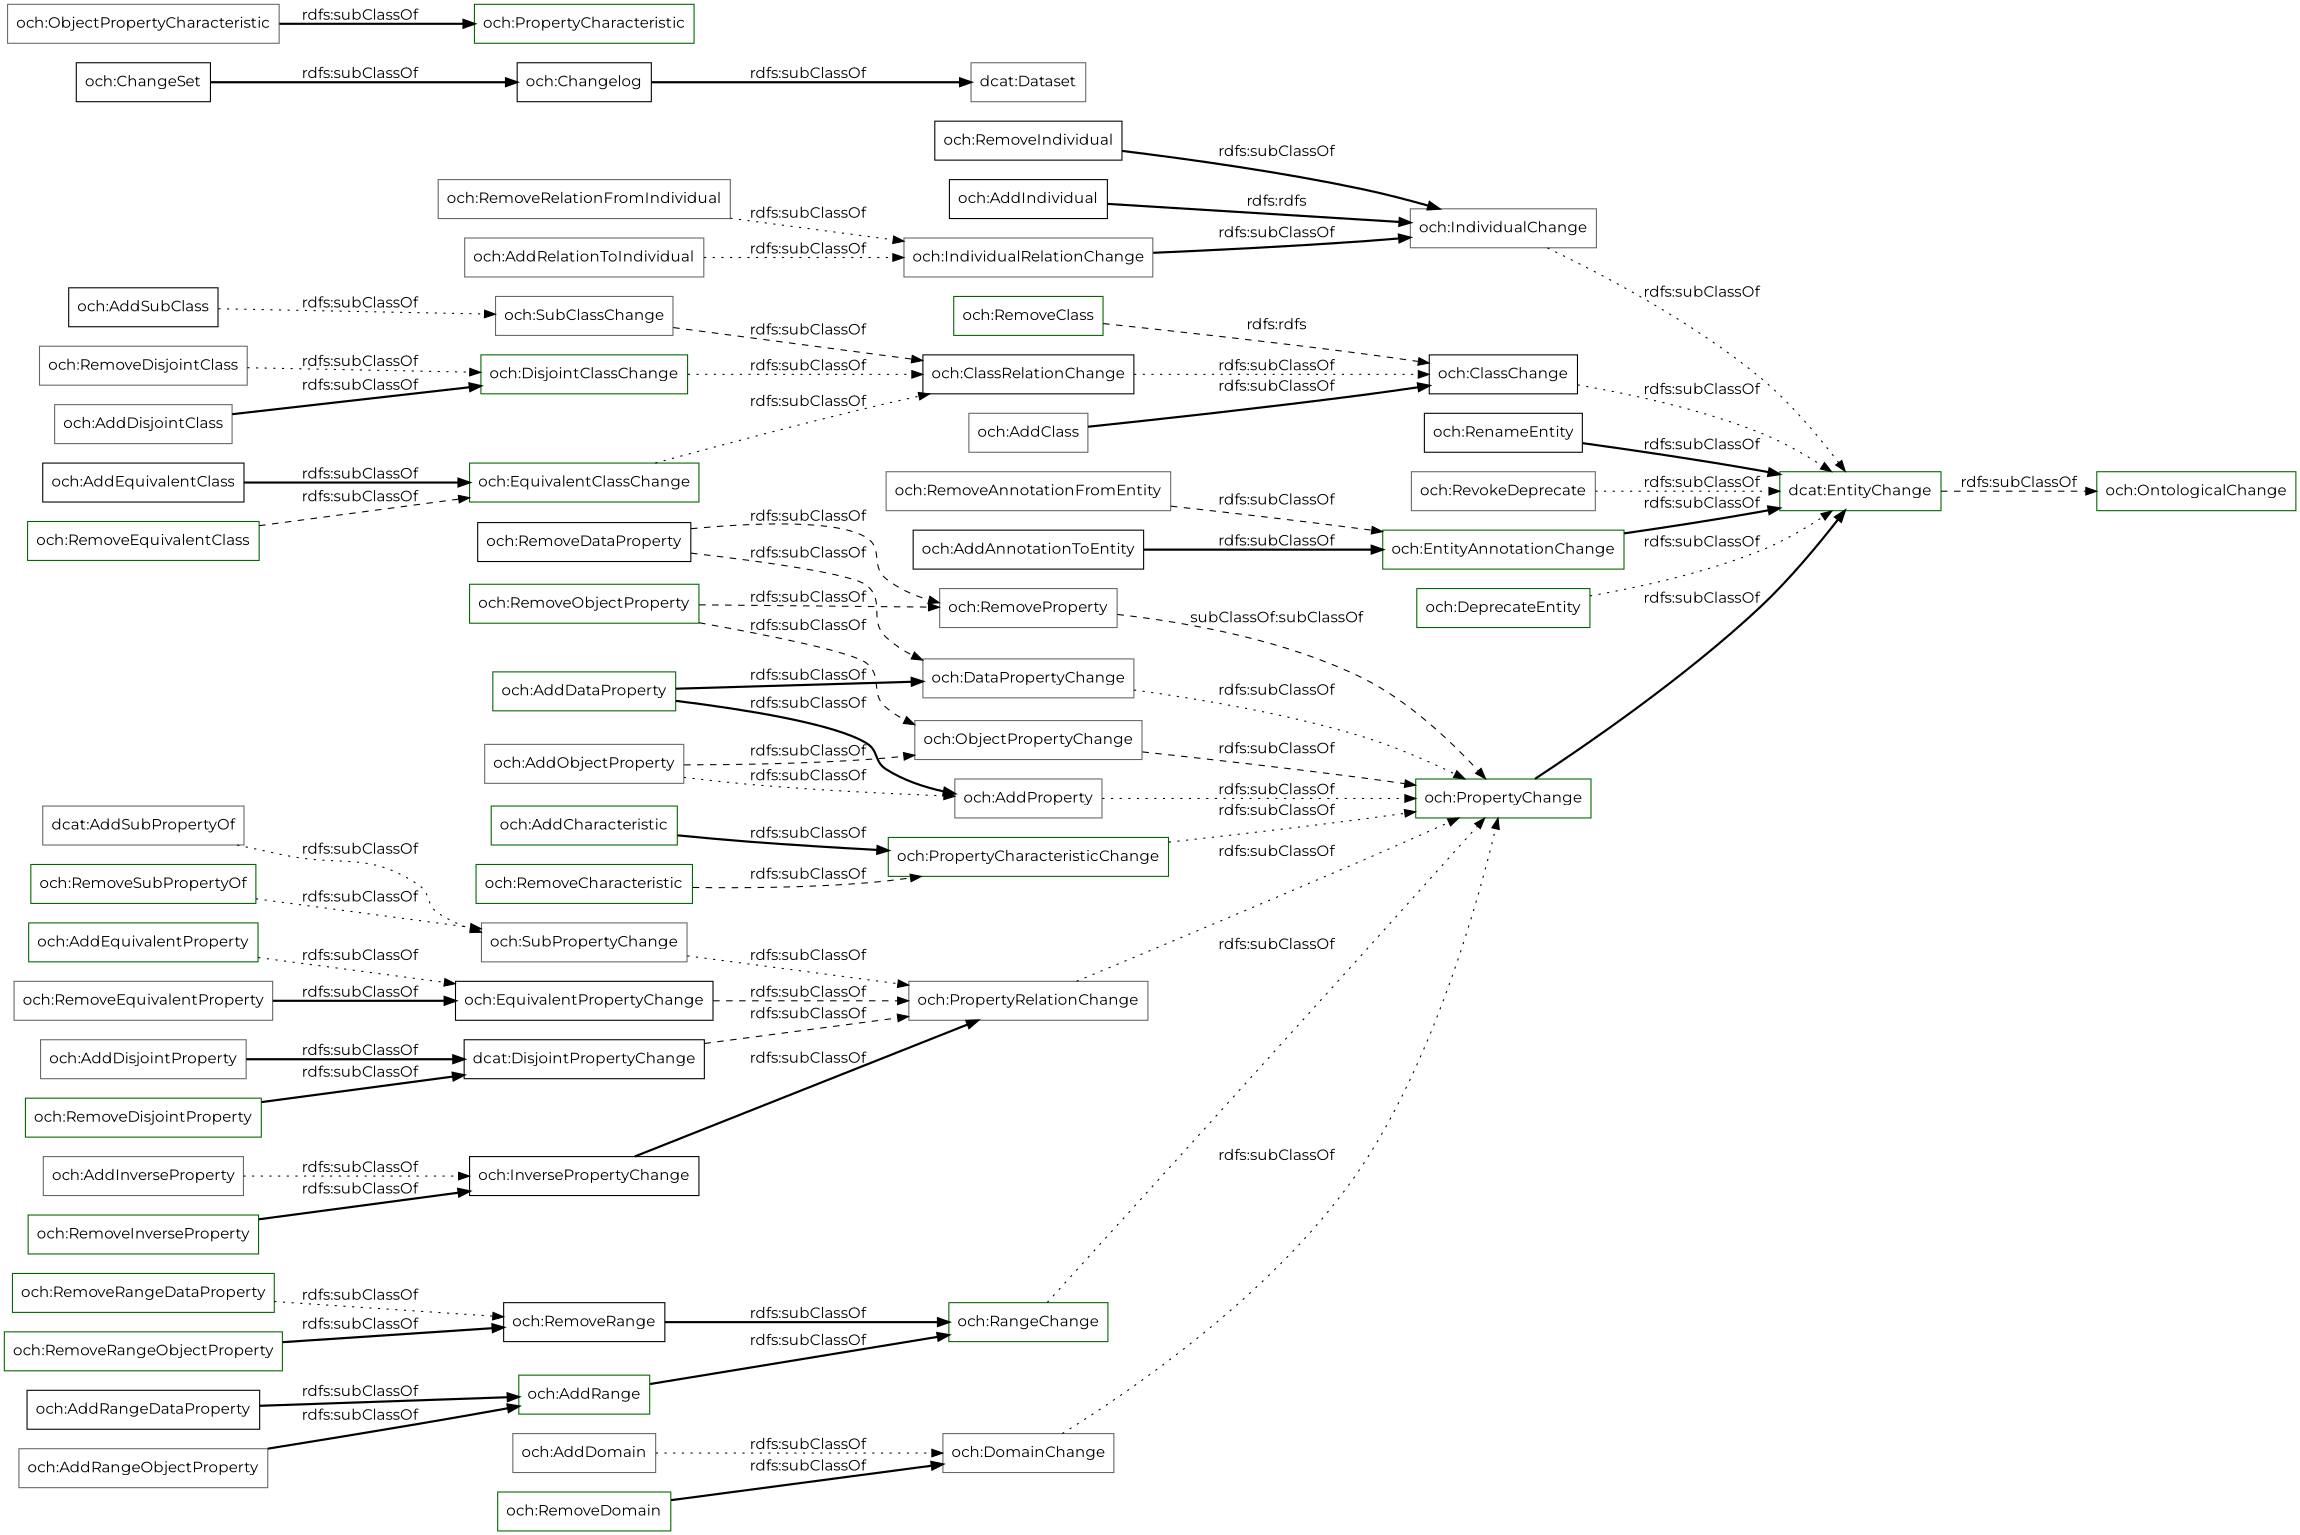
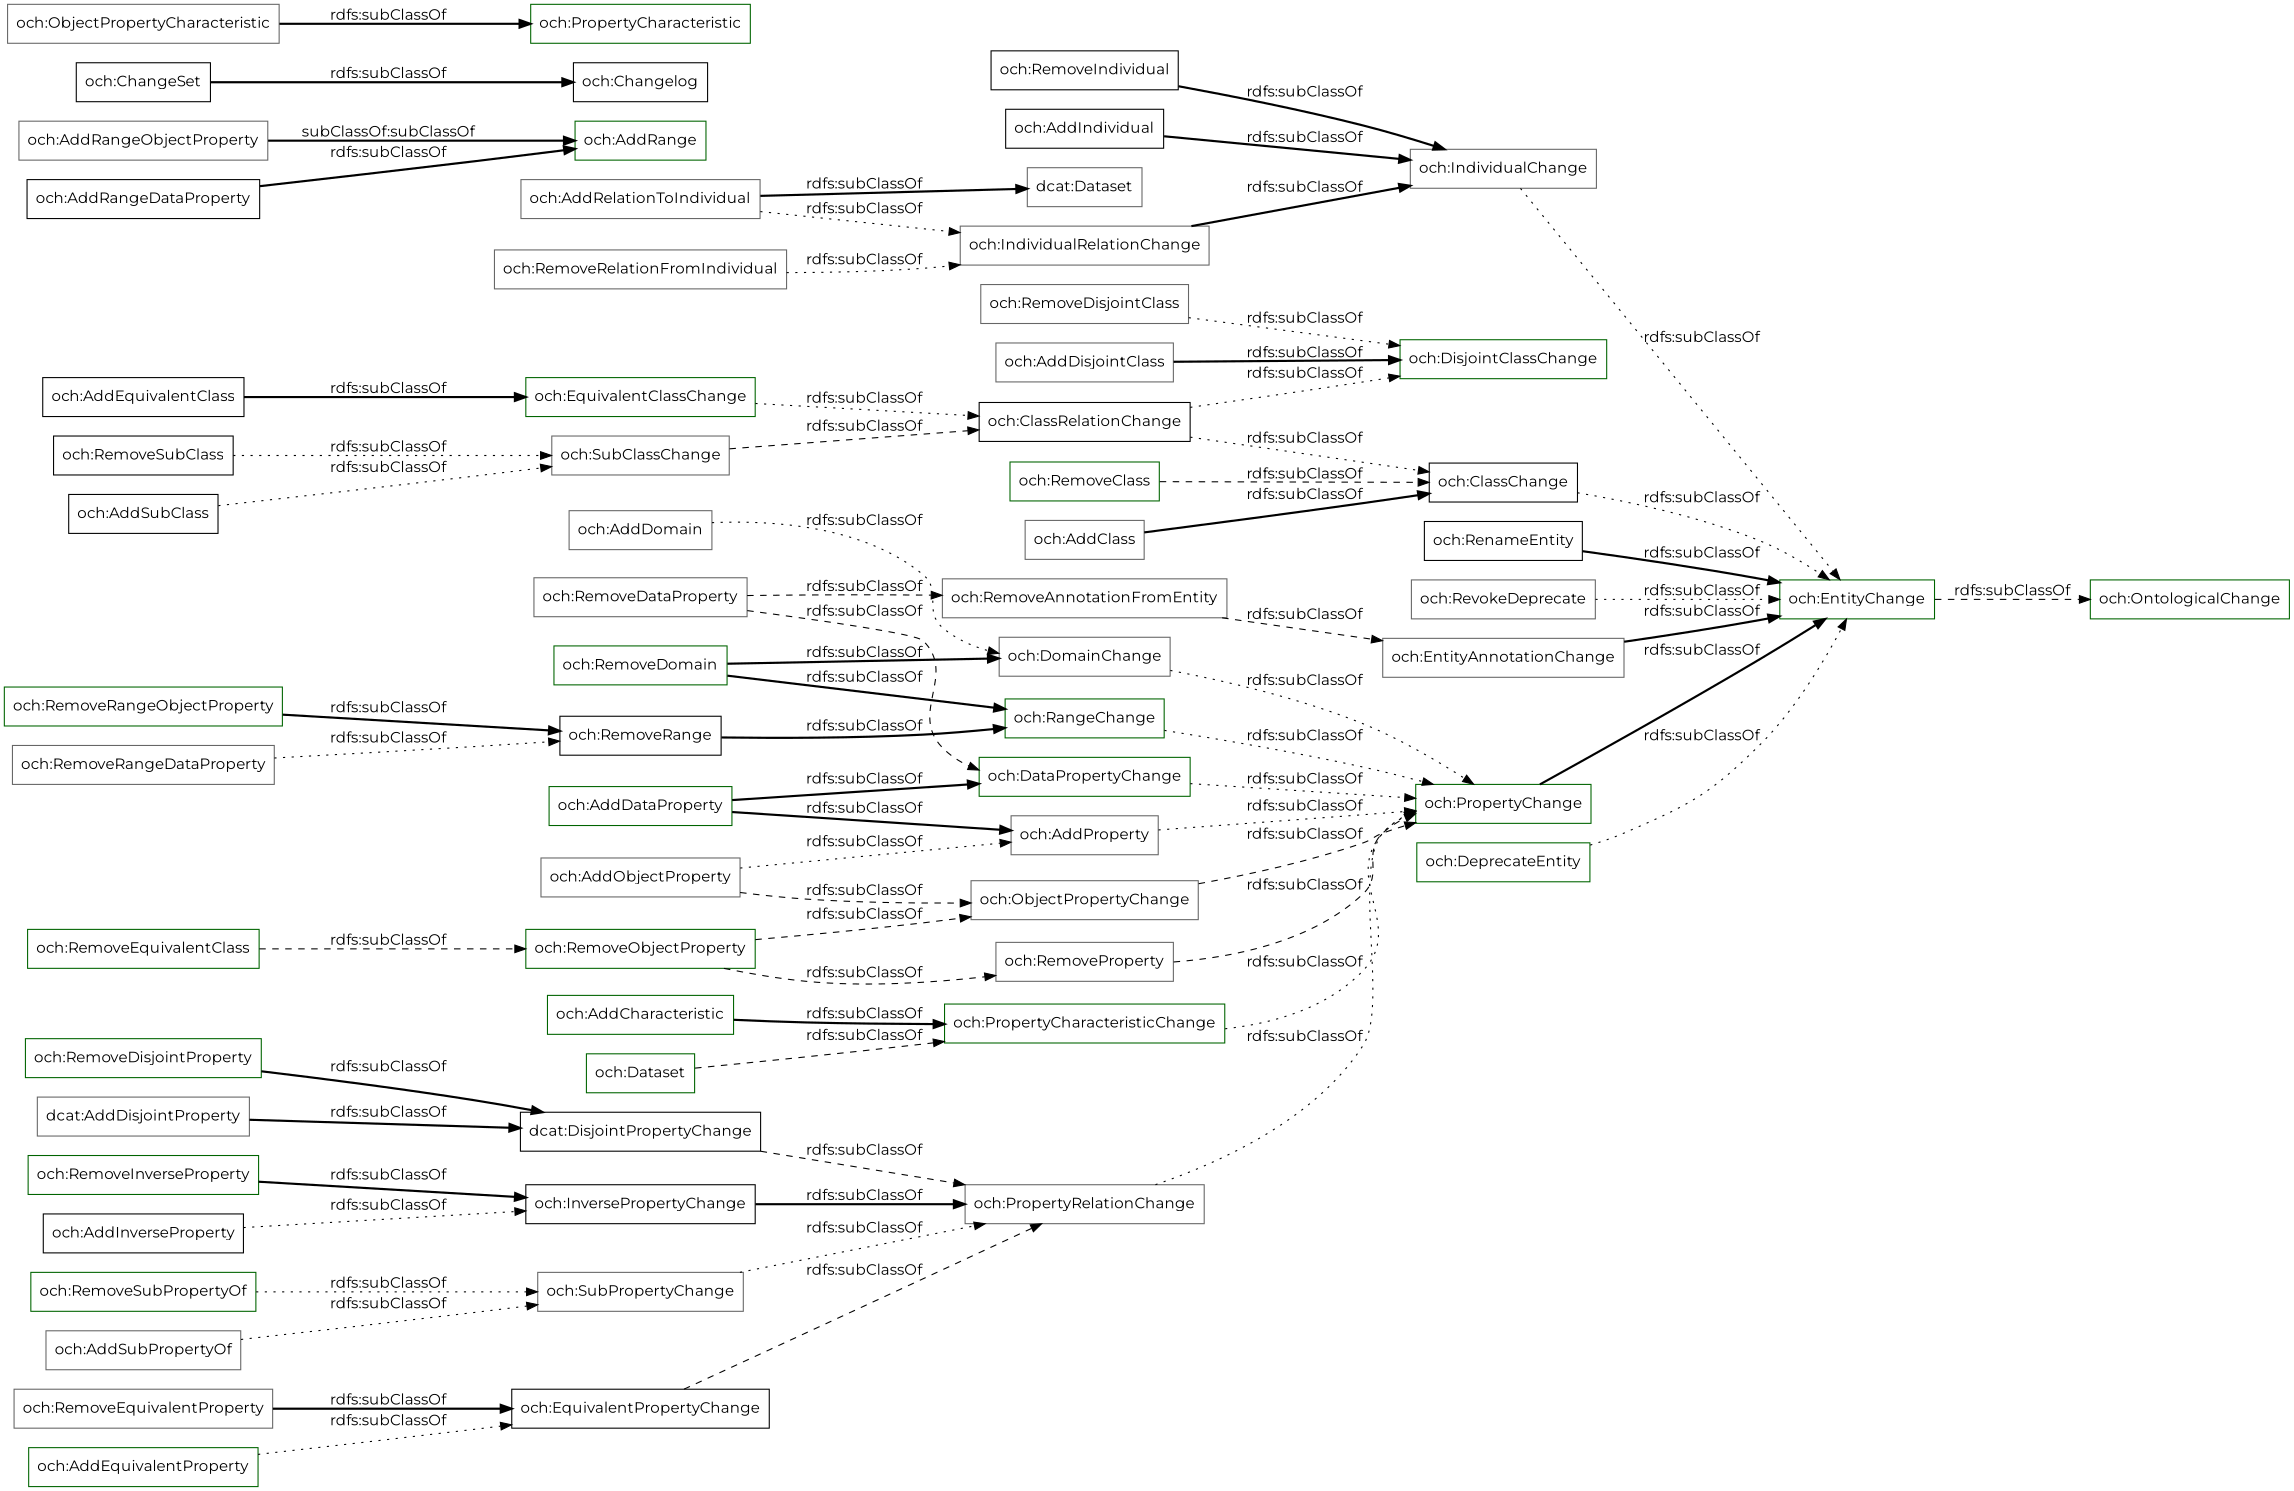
(806, 82) -> (888, 192)
(1277, 202) -> (1305, 138)
(1277, 325) -> (1305, 474)
(800, 374) -> (1290, 393)
none -> (143, 455)
(1860, 491) -> (1857, 599)
(359, 512) -> (387, 949)
(827, 527) -> (839, 595)
(584, 542) -> (641, 597)
(1028, 550) -> none
(1503, 550) -> (1503, 658)
(1277, 618) -> (1305, 886)
(1028, 678) -> (1085, 777)
(143, 826) -> (143, 1350)
(584, 884) -> (641, 1073)
(143, 1059) -> (143, 1117)
(143, 1176) -> (143, 1233)
(143, 1293) -> (143, 765)
(794, 1360) -> (861, 692)
(360, 1416) -> (388, 133)
